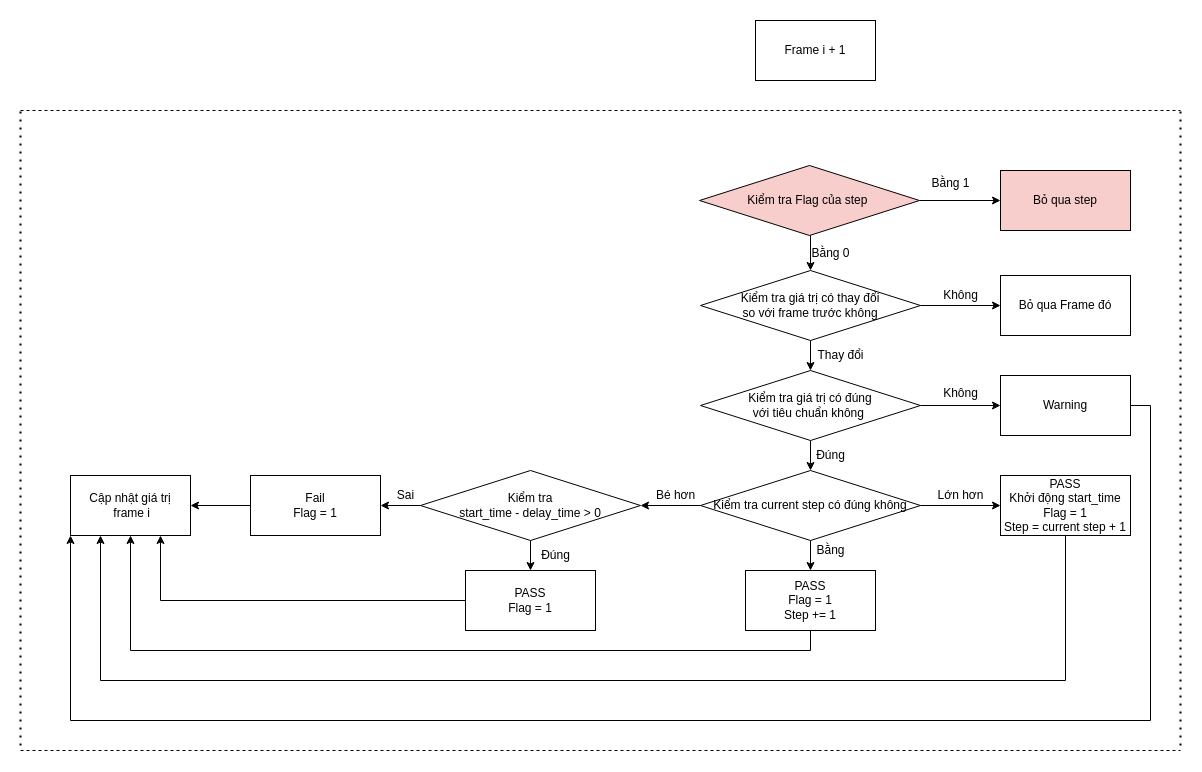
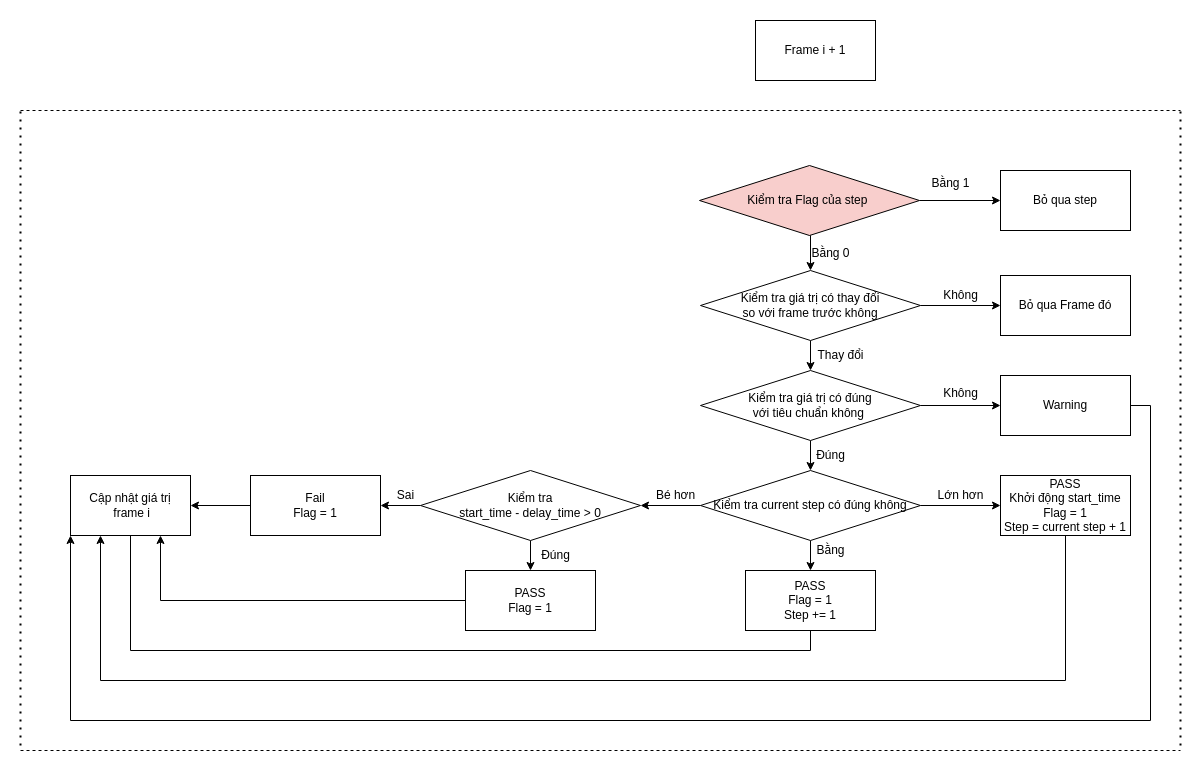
(1066, 201) -> (1066, 201)
(131, 543) -> (131, 541)
